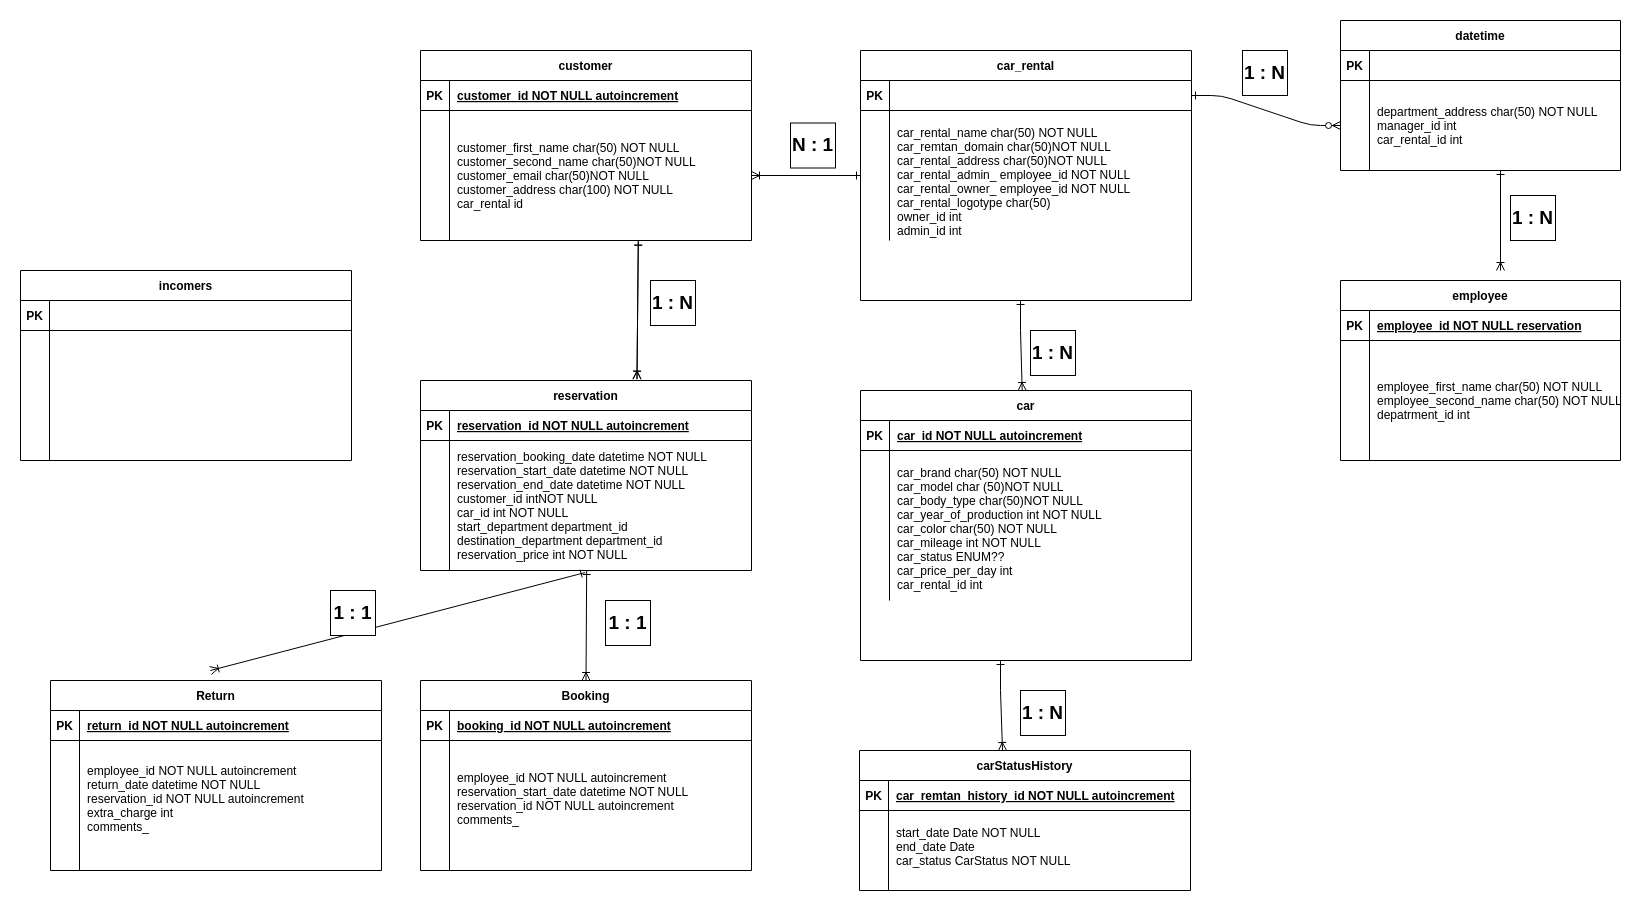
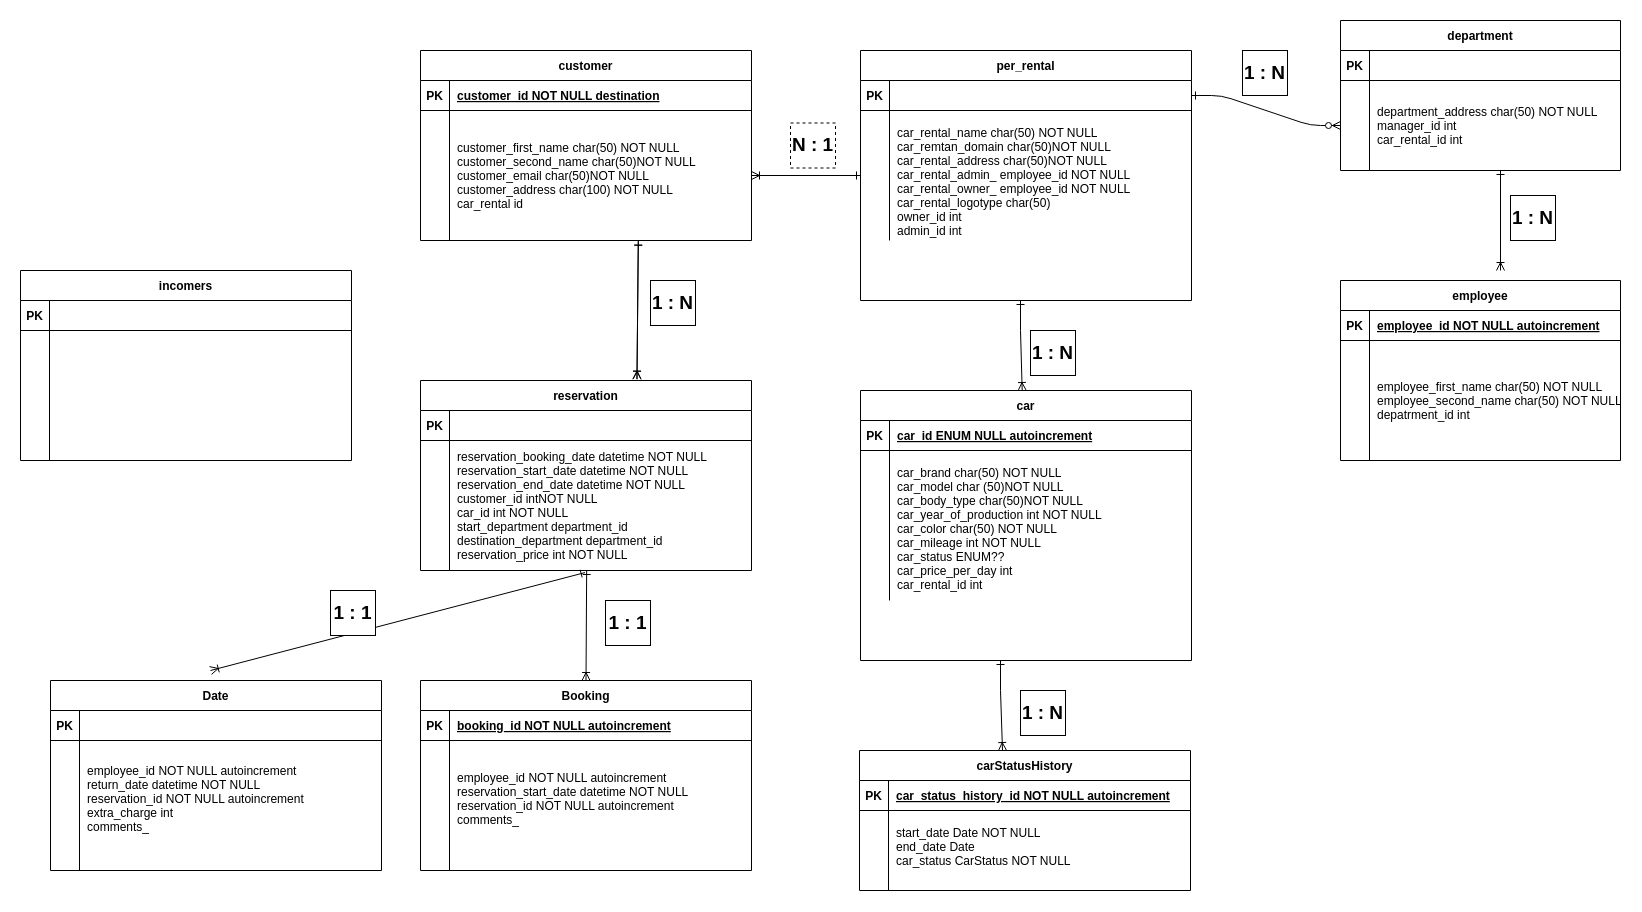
(1480, 36) -> (1480, 36)
(1026, 66) -> (1026, 66)
(563, 96) -> (555, 96)
(813, 146) -> (813, 146)
(1475, 326) -> (1482, 326)
(601, 426) -> none
(987, 436) -> (990, 436)
(216, 696) -> (216, 696)
(231, 726) -> none
(1034, 796) -> (1034, 796)
